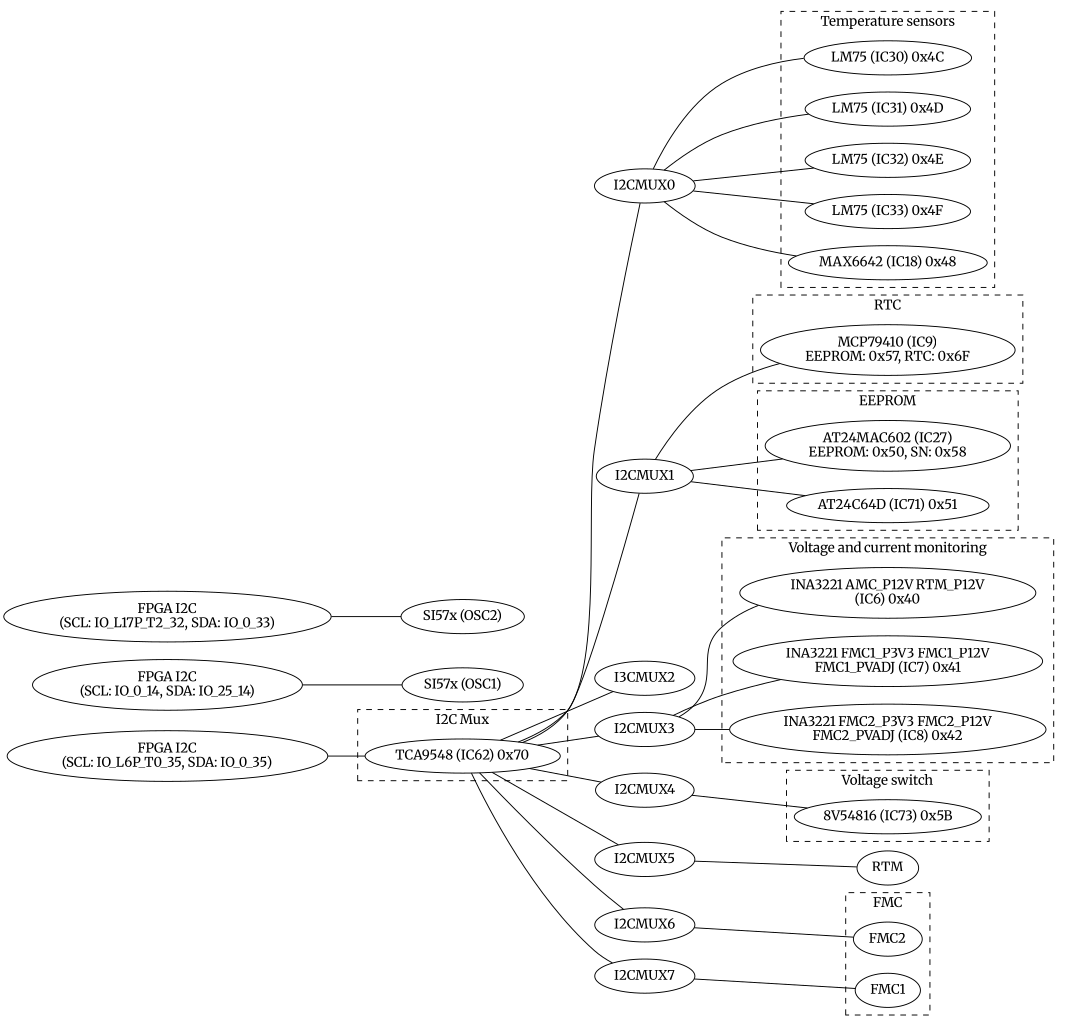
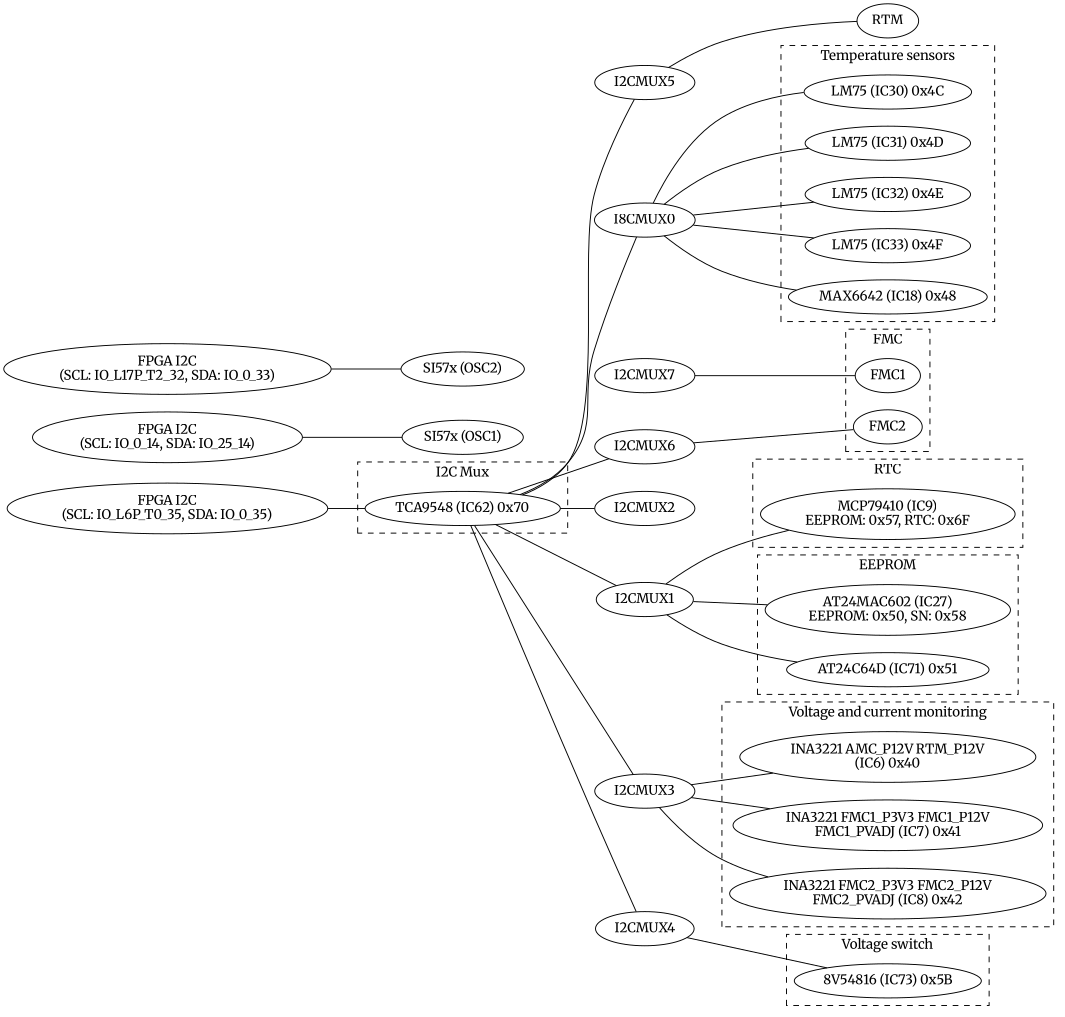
(645, 186) -> (645, 220)
(645, 678) -> (645, 508)
(531, 877) -> none
